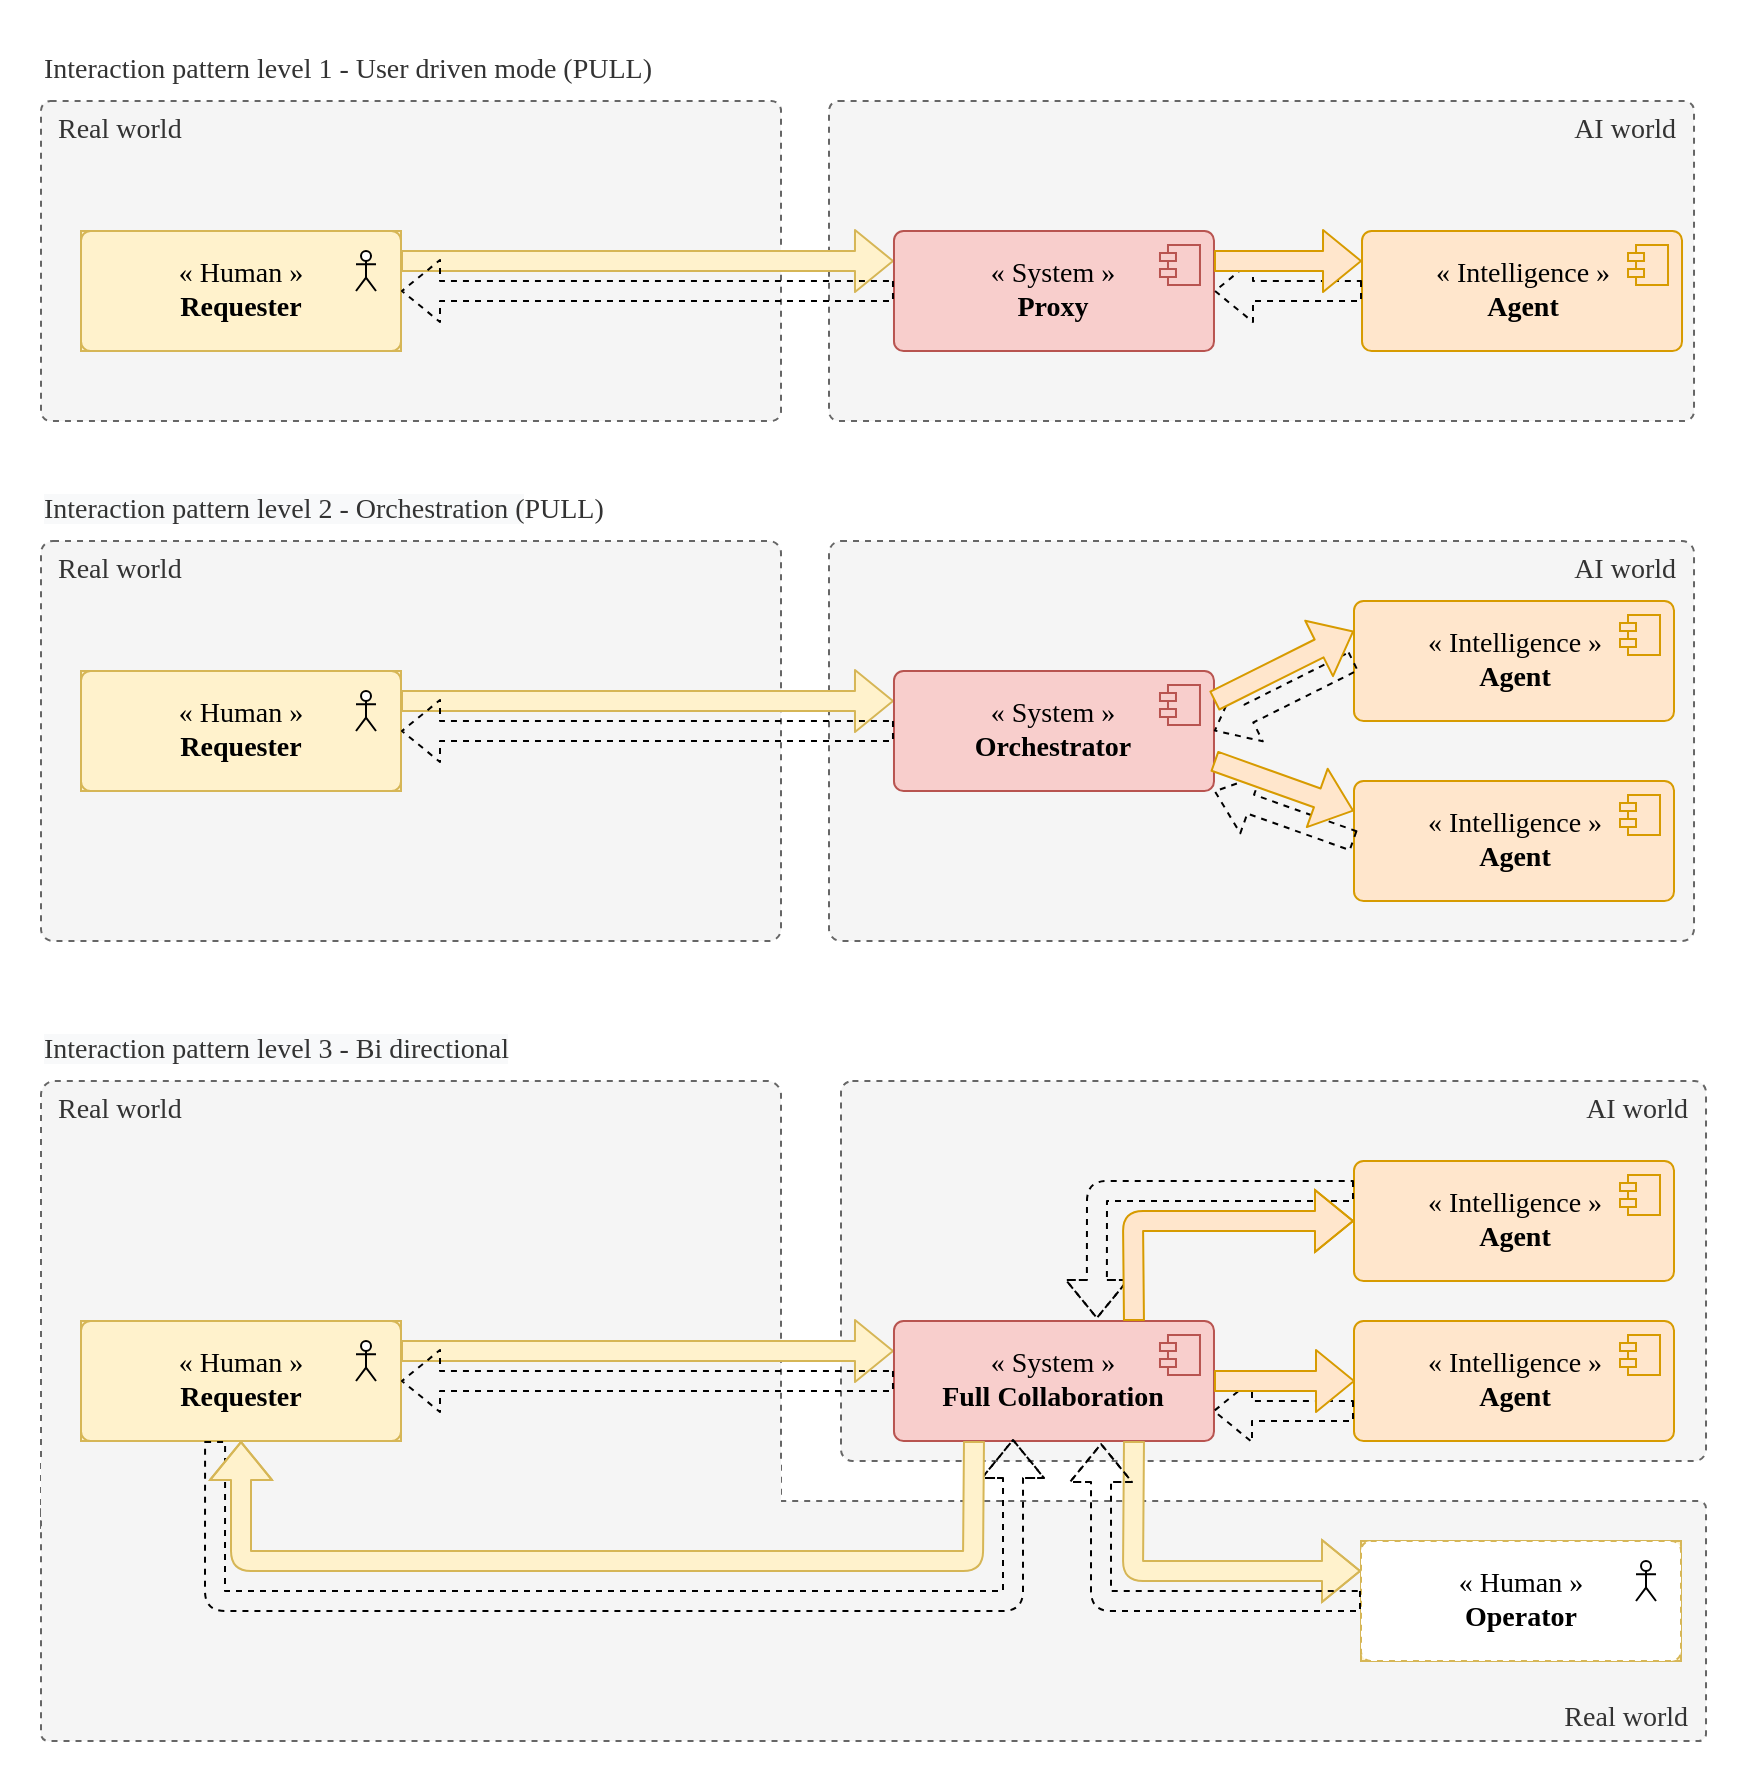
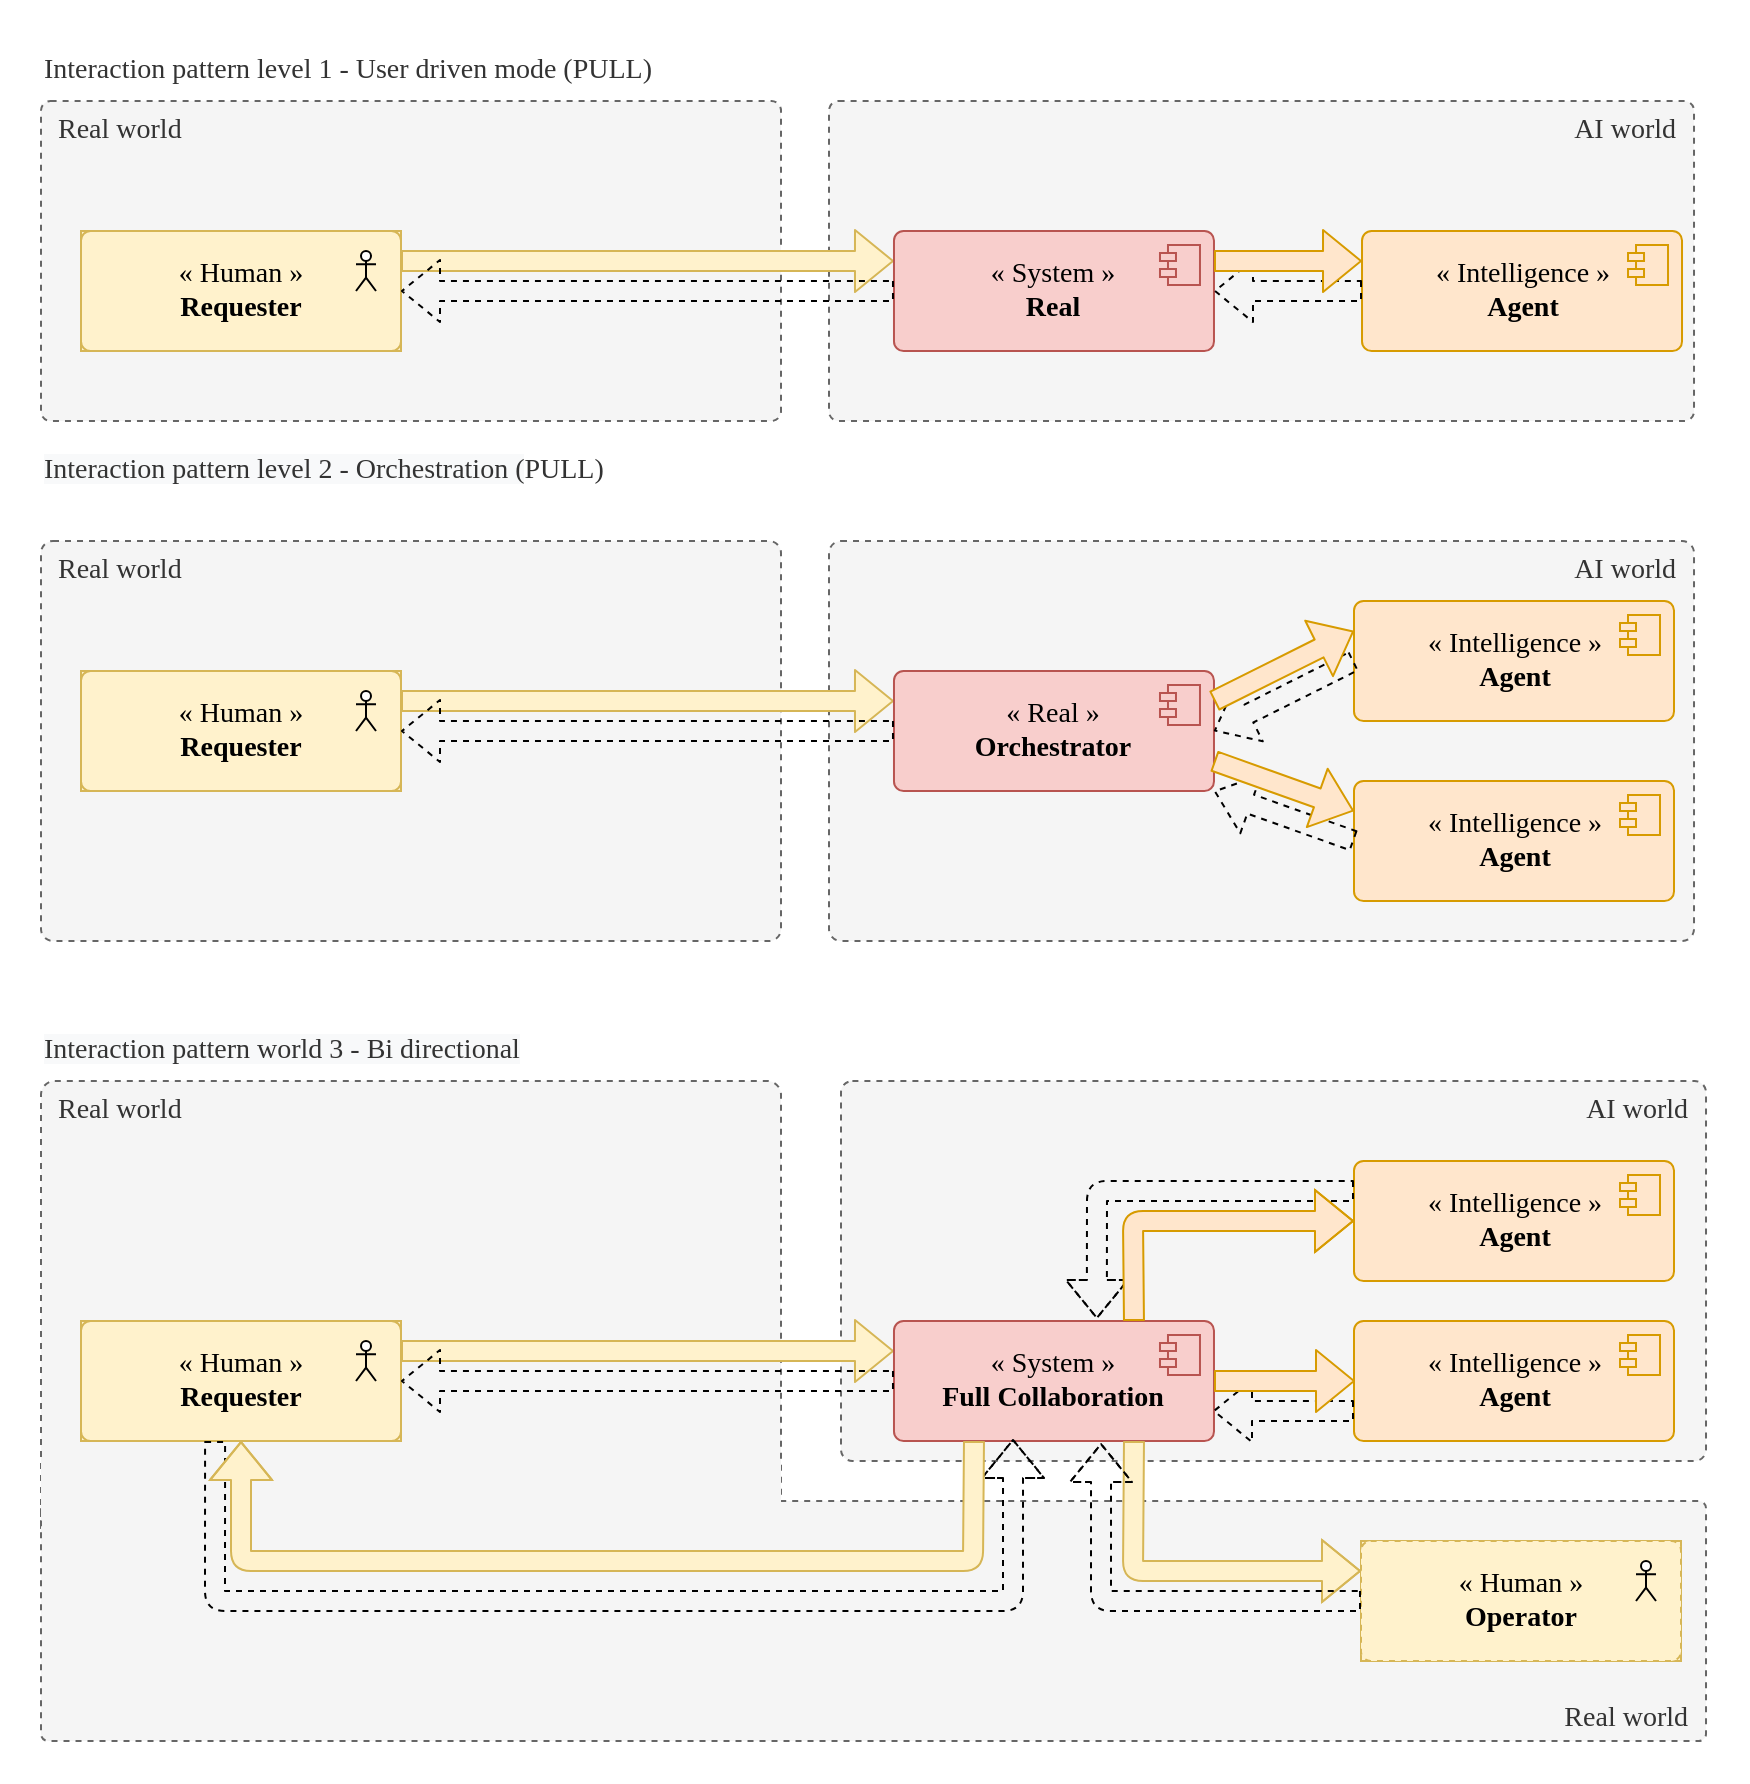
(1054, 291) -> (1054, 291)
(521, 511) -> (521, 471)
(1054, 731) -> (1054, 731)
(300, 1049) -> (303, 1049)
(1521, 1601) -> (1521, 1601)
